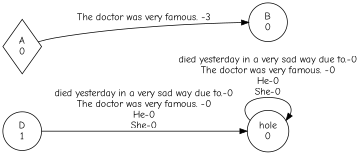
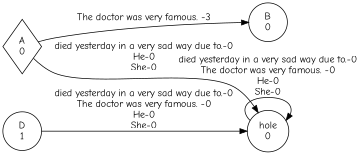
none -> (146, 78)
